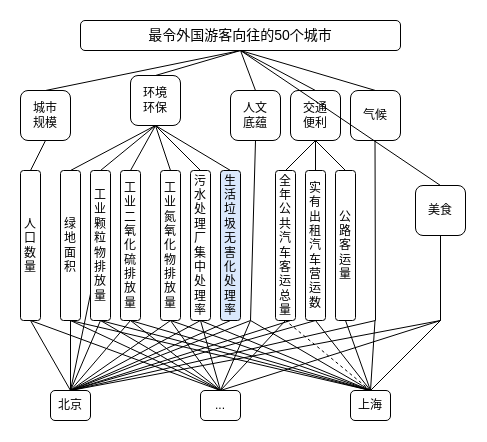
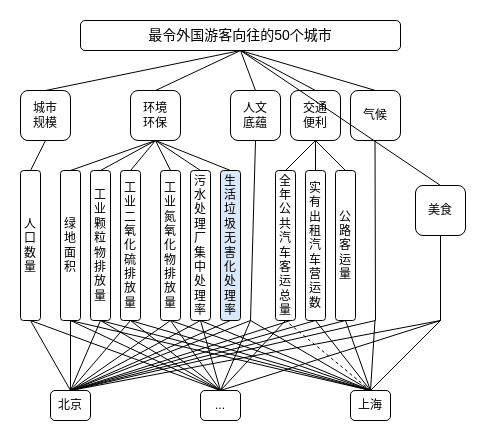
(156, 101) -> (156, 116)
(82, 336) -> (277, 338)
